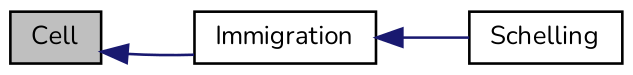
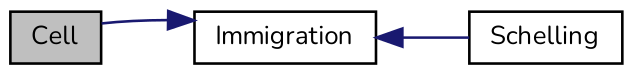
(161, 55) -> (135, 21)
